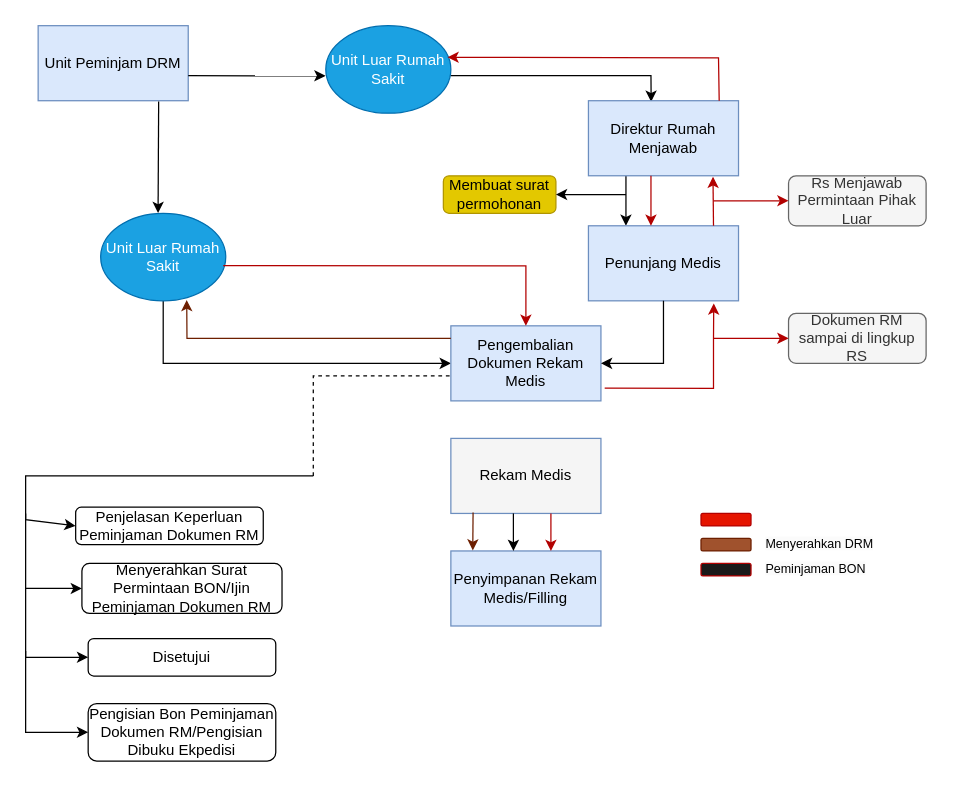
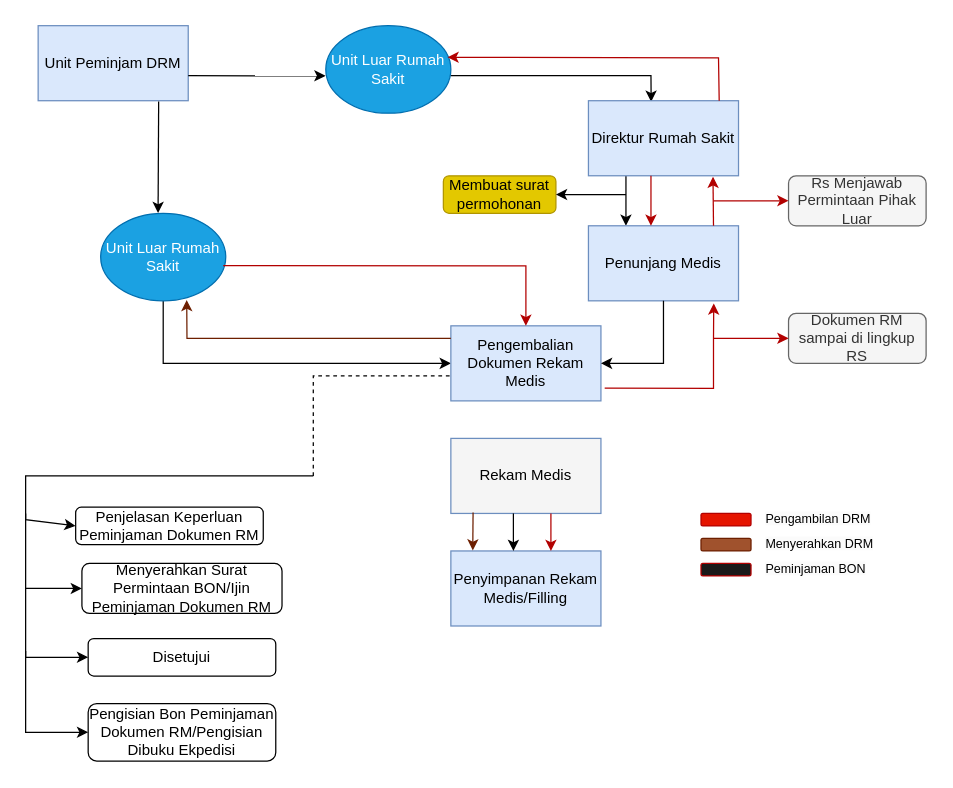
(663, 138) -> (663, 138)
none -> (838, 513)
